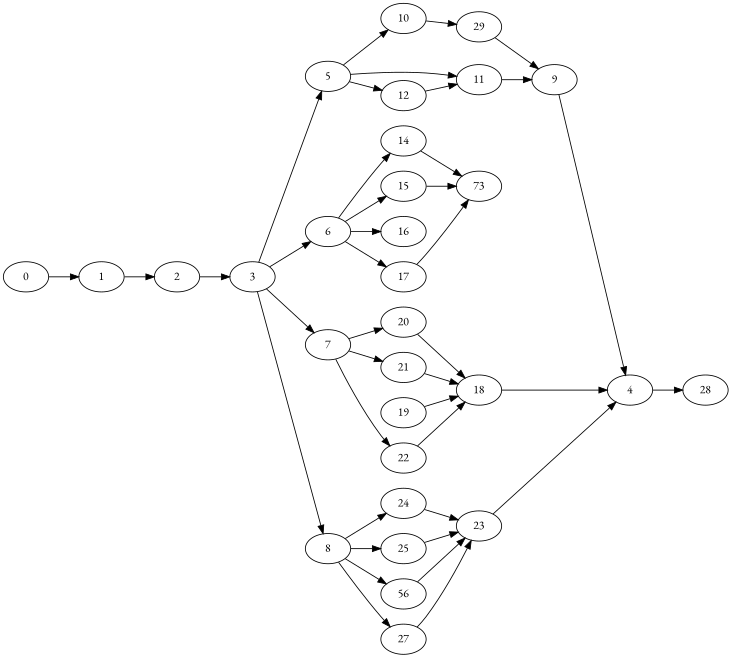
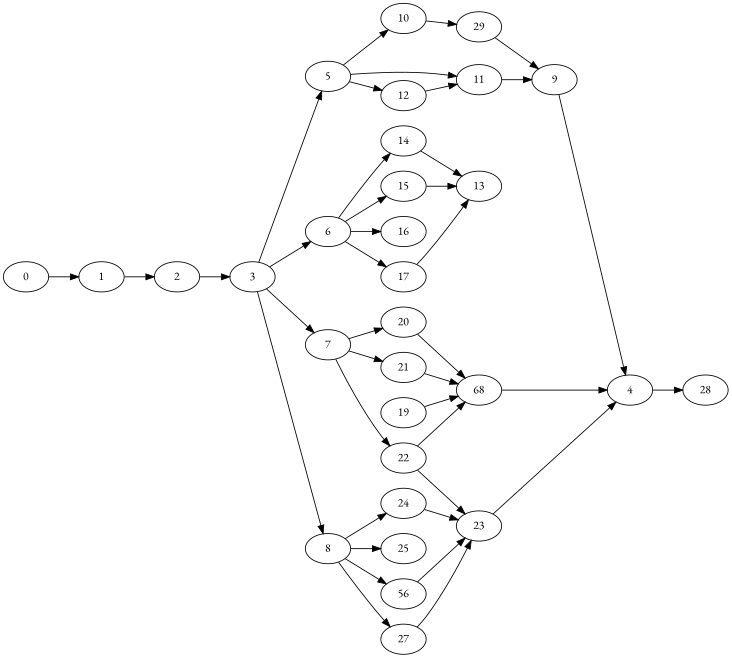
(479, 186) -> (479, 186)
(479, 390) -> (479, 390)
(437, 539) -> (438, 489)
